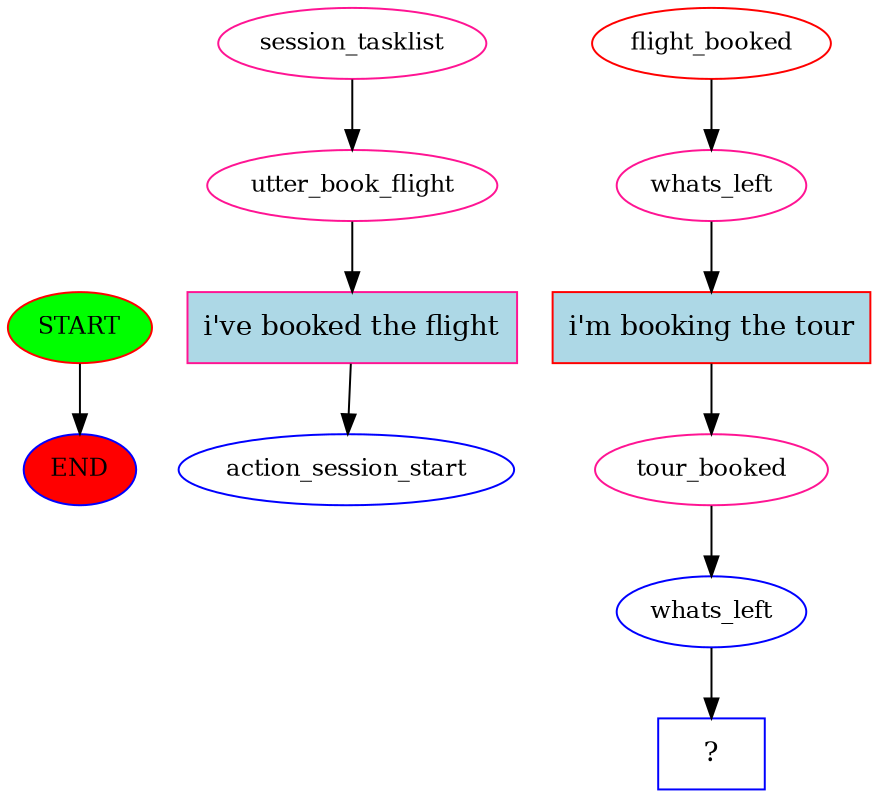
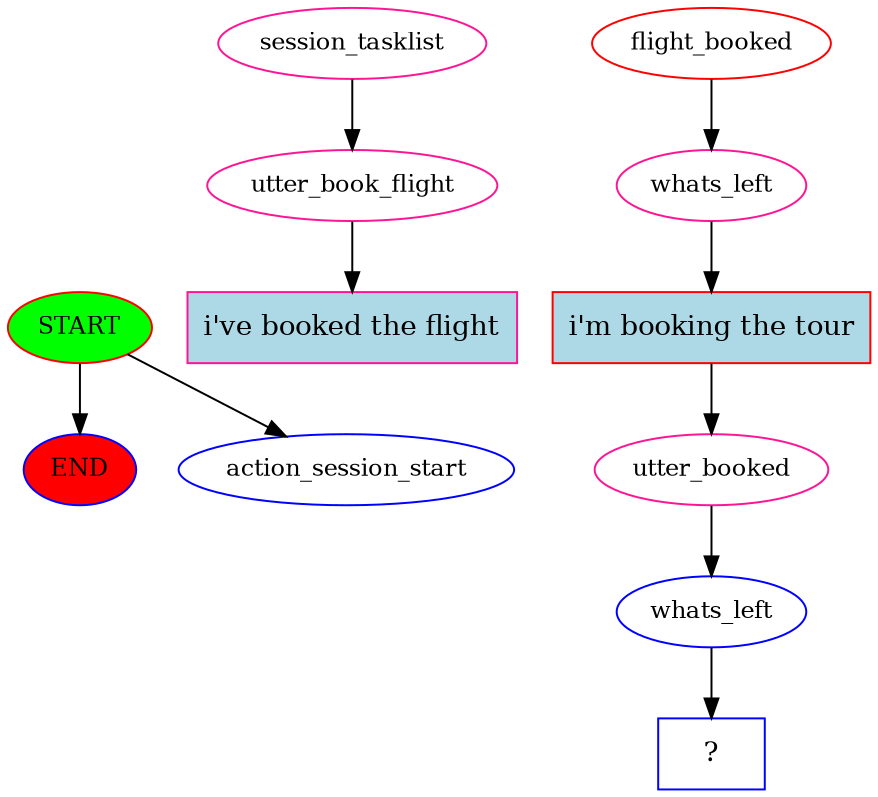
(350, 389) -> (198, 391)
(711, 470) -> (711, 470)
